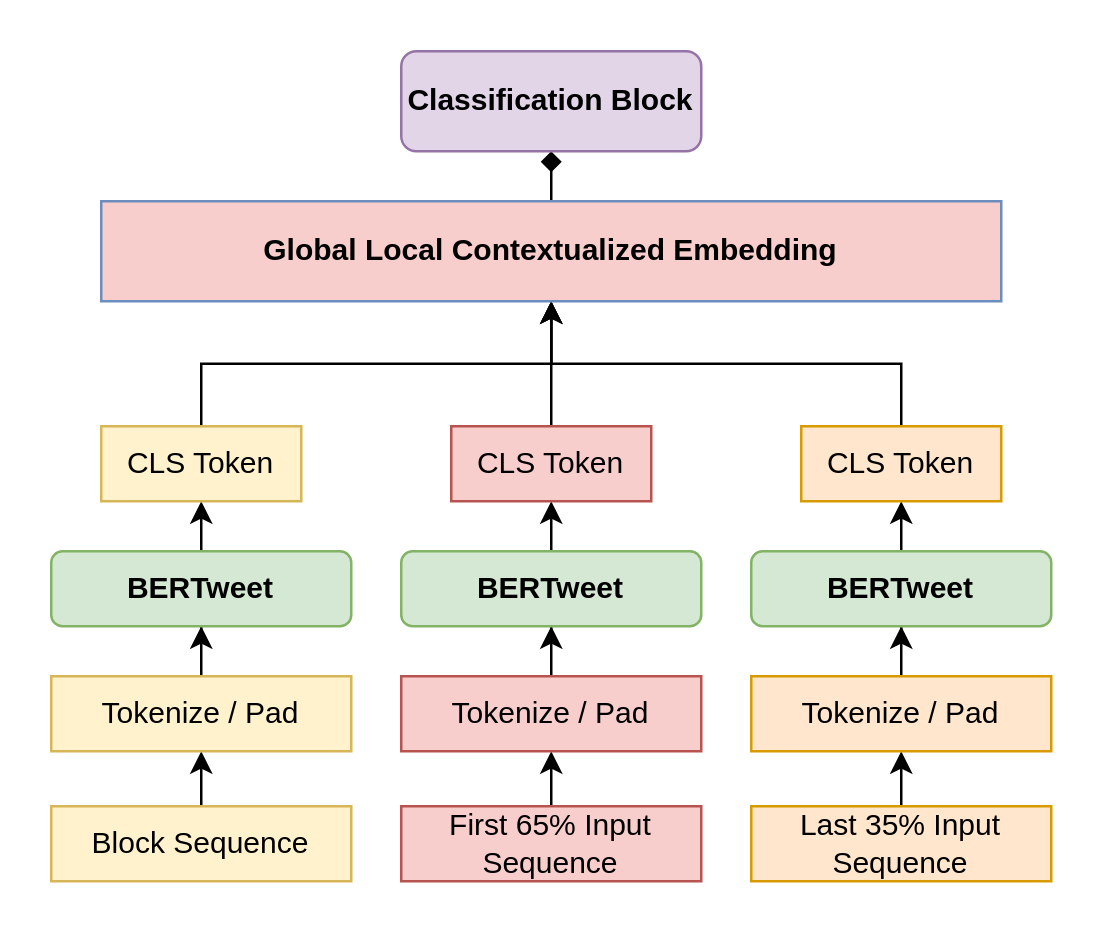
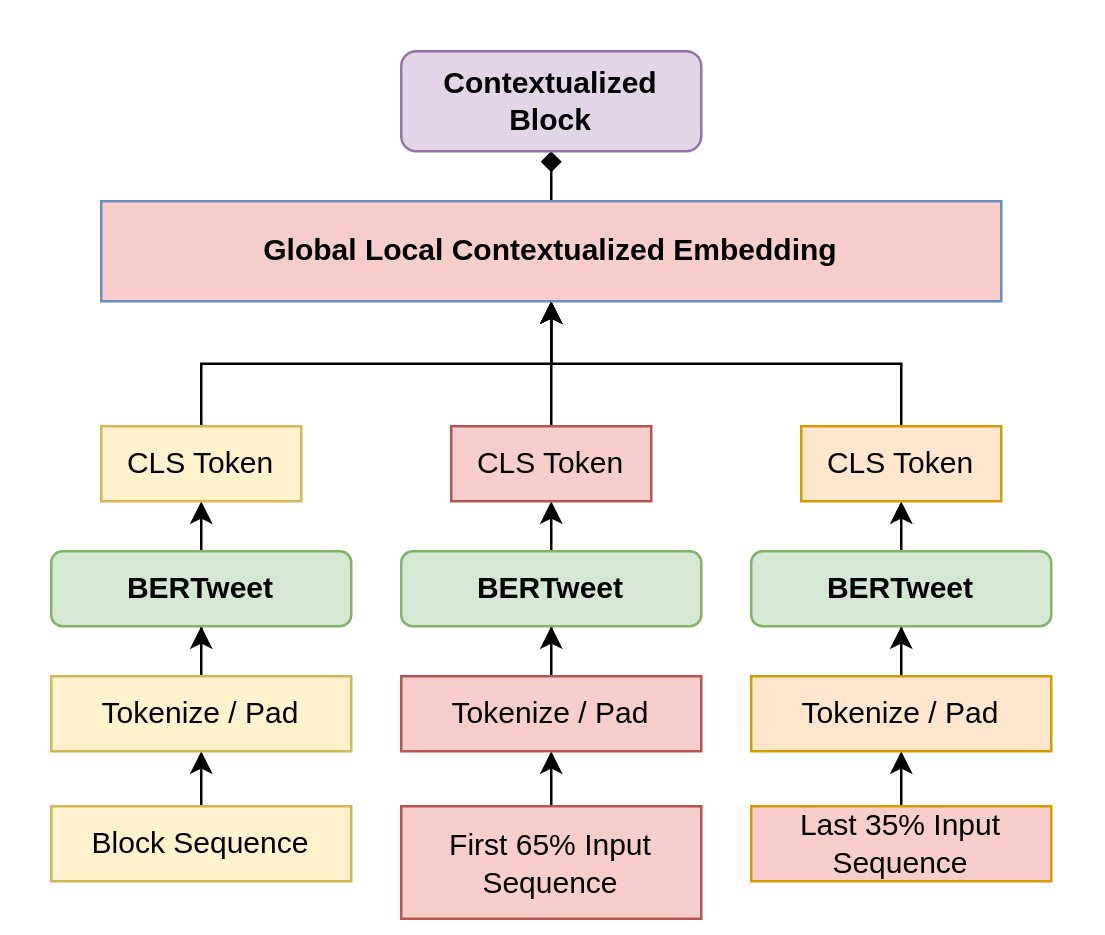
(551, 101) -> (551, 101)
(551, 844) -> (551, 863)
(901, 844) -> (901, 844)
